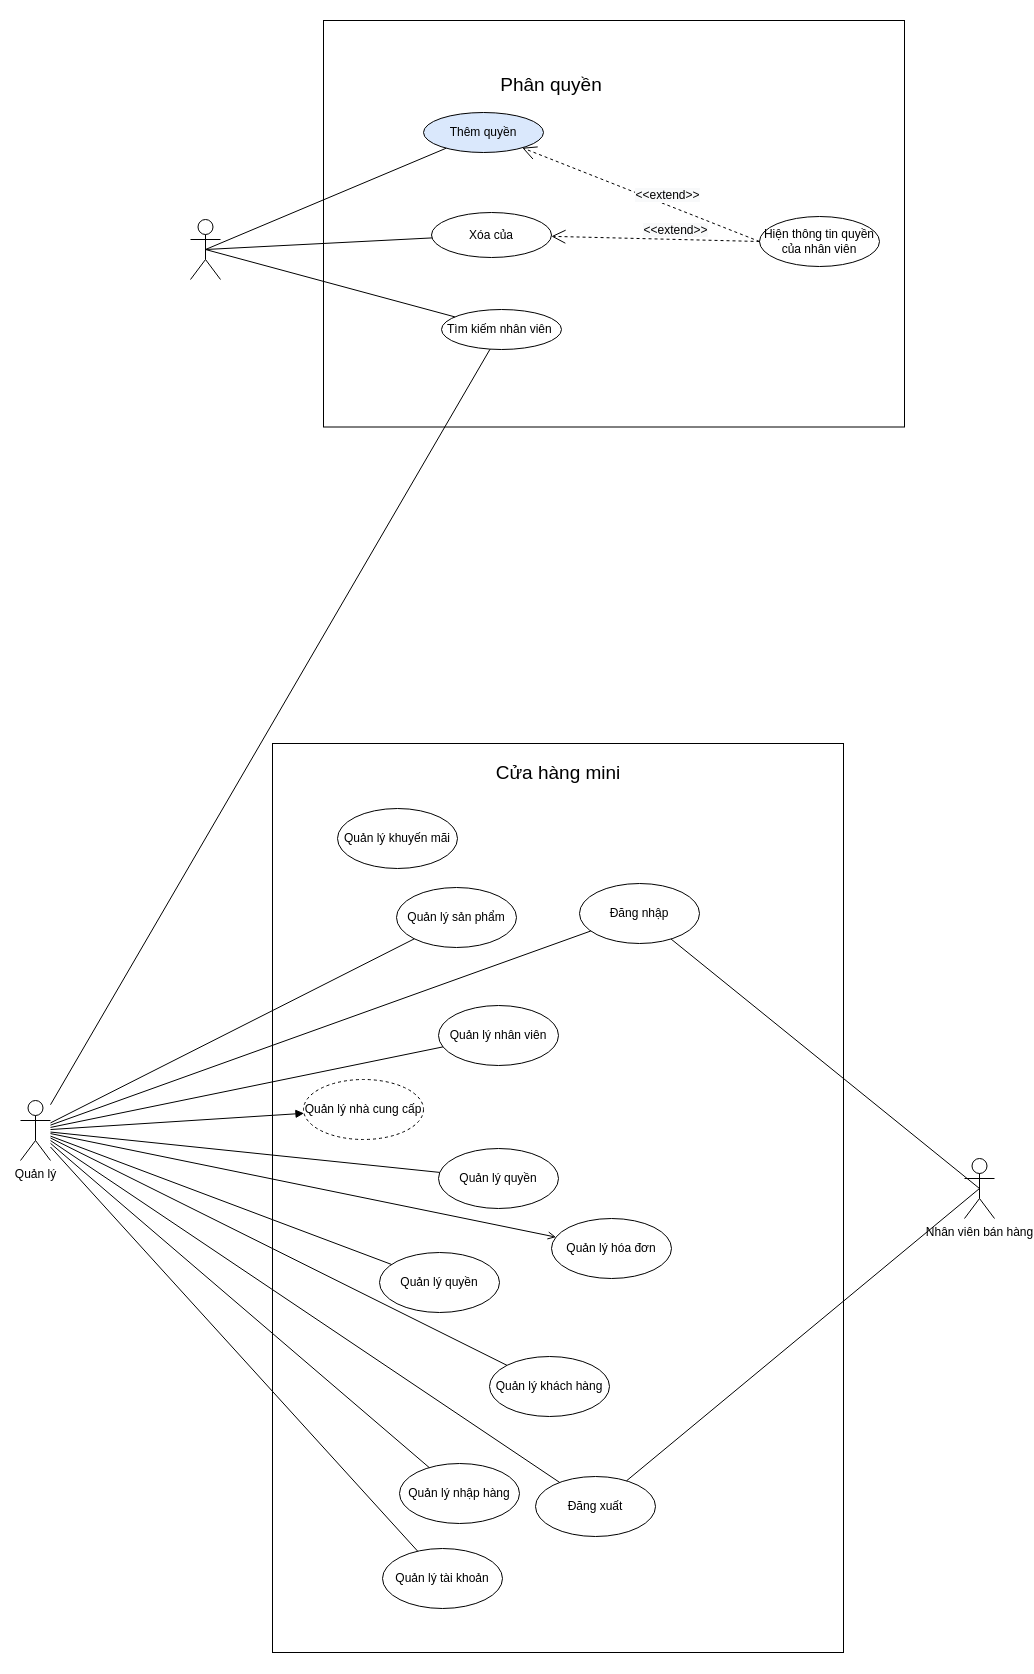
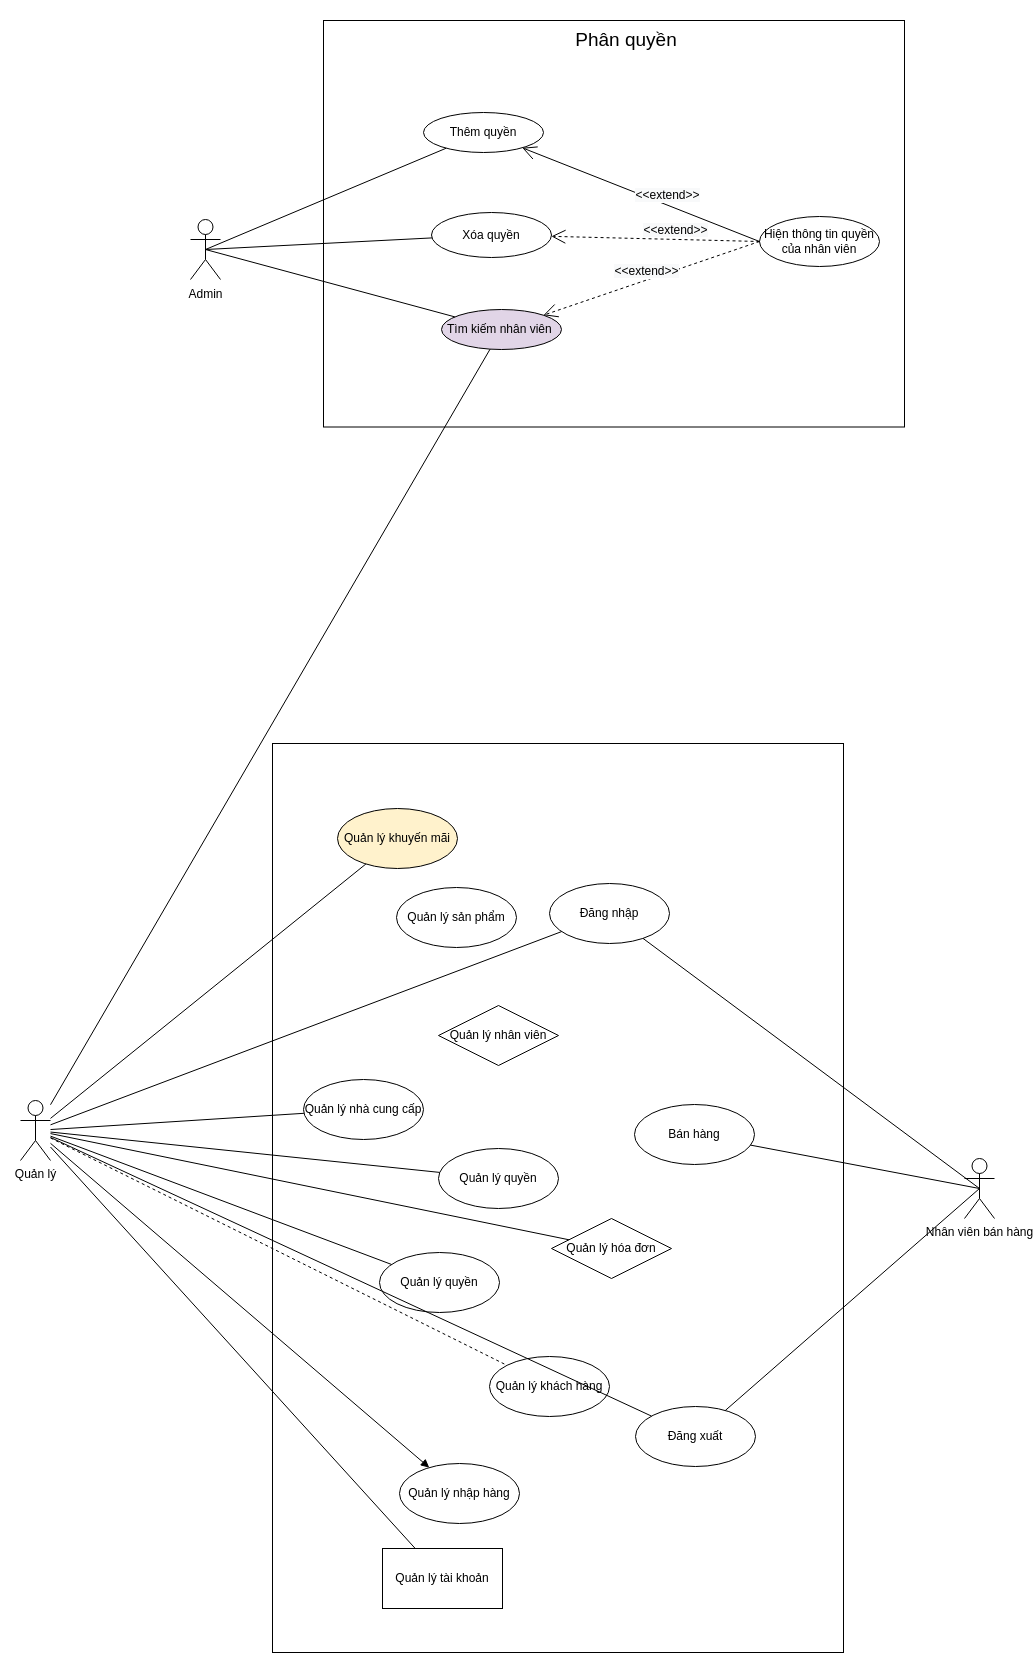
(552, 86) -> (627, 41)
(484, 133) -> (484, 133)
(580, 171) -> (580, 171)
(492, 236) -> (492, 236)
none -> (651, 279)
none -> (206, 295)
(502, 330) -> (502, 330)
(558, 774) -> none
(398, 839) -> (398, 839)
(640, 914) -> (610, 914)
(233, 1031) -> none
(499, 1036) -> (499, 1036)
(247, 1087) -> (208, 992)
(364, 1110) -> (364, 1110)
(294, 1114) -> (298, 1114)
none -> (695, 1135)
none -> (863, 1166)
(551, 1236) -> (558, 1238)
(612, 1249) -> (612, 1249)
(282, 1253) -> (282, 1253)
(425, 1464) -> (422, 1461)
(596, 1507) -> (696, 1437)
(443, 1579) -> (443, 1579)
